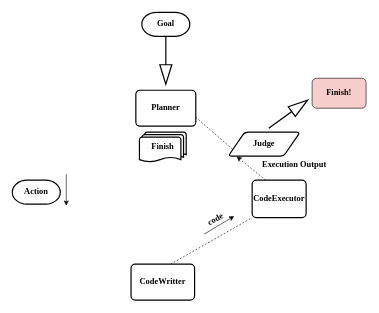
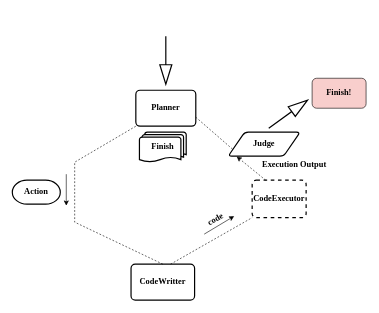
(166, 24) -> none
(279, 199) -> (279, 199)
none -> (75, 204)
